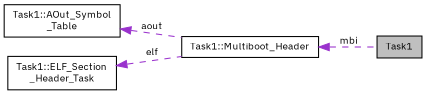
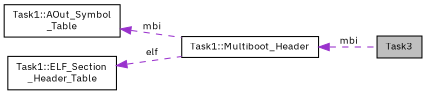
(151, 27) -> (151, 27)
(400, 47) -> (400, 47)
(62, 73) -> (62, 73)
